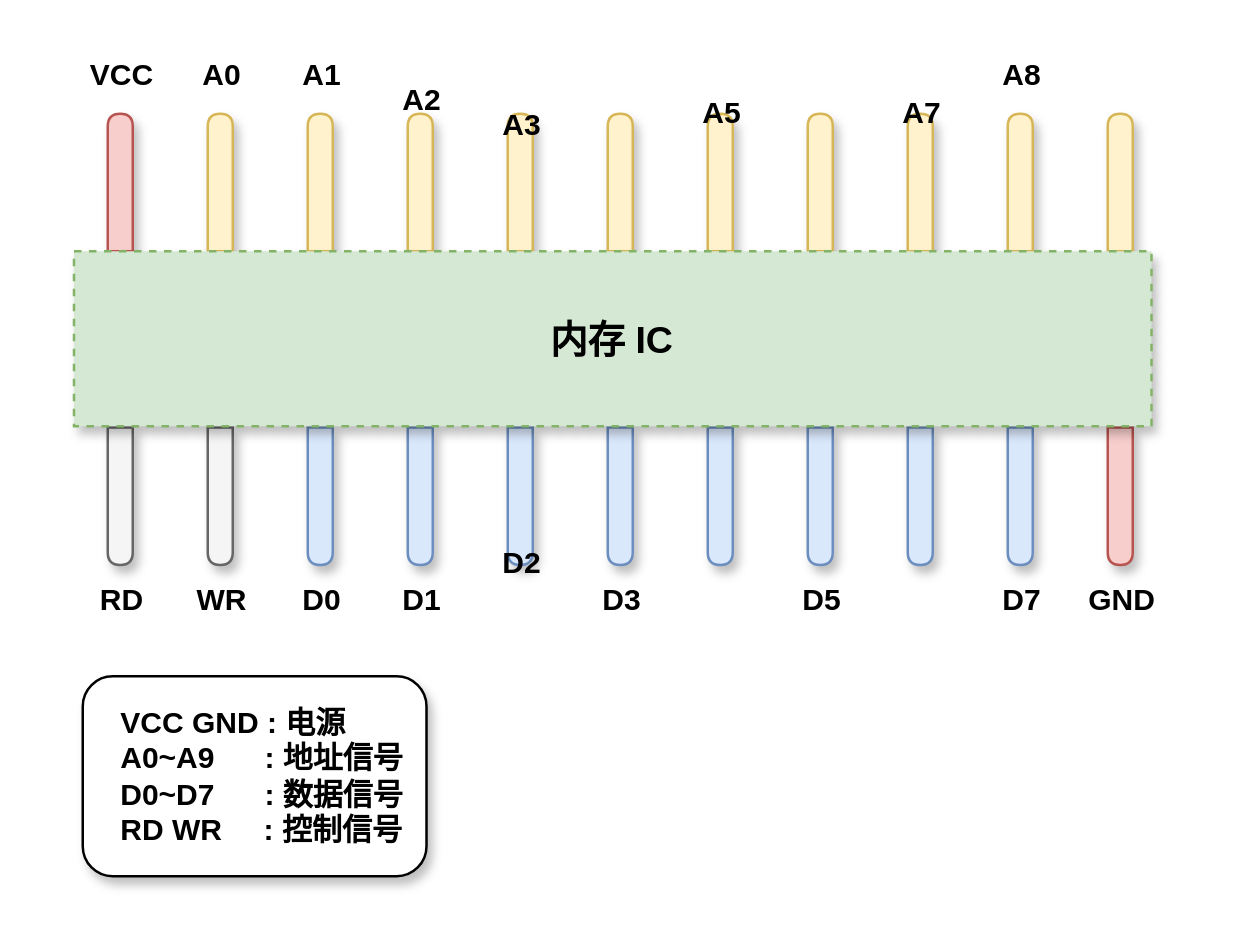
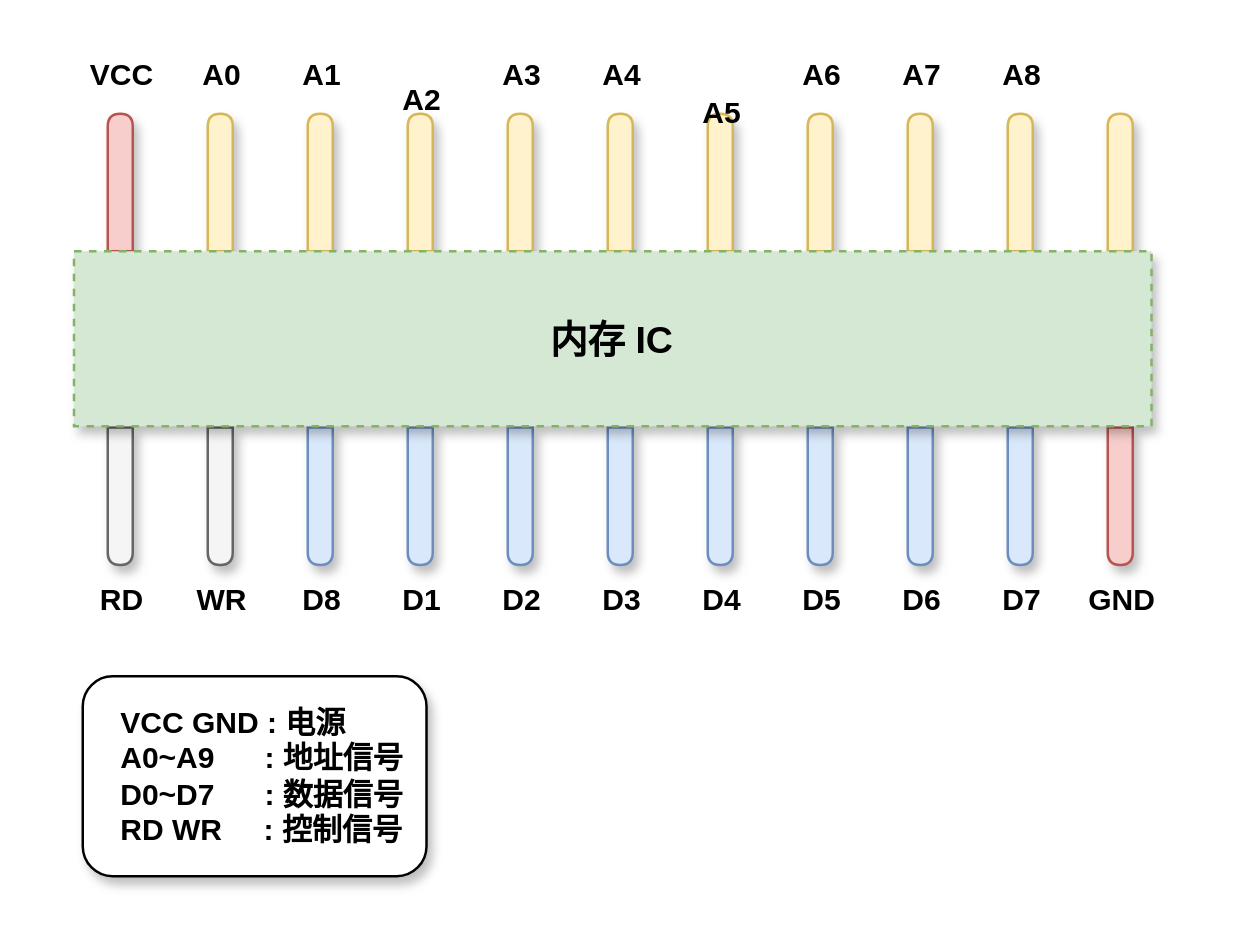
none -> (620, 76)
none -> (820, 76)
(920, 114) -> (920, 76)
(520, 126) -> (520, 76)
(520, 564) -> (520, 601)
(323, 601) -> (323, 601)
none -> (720, 601)
none -> (920, 601)
